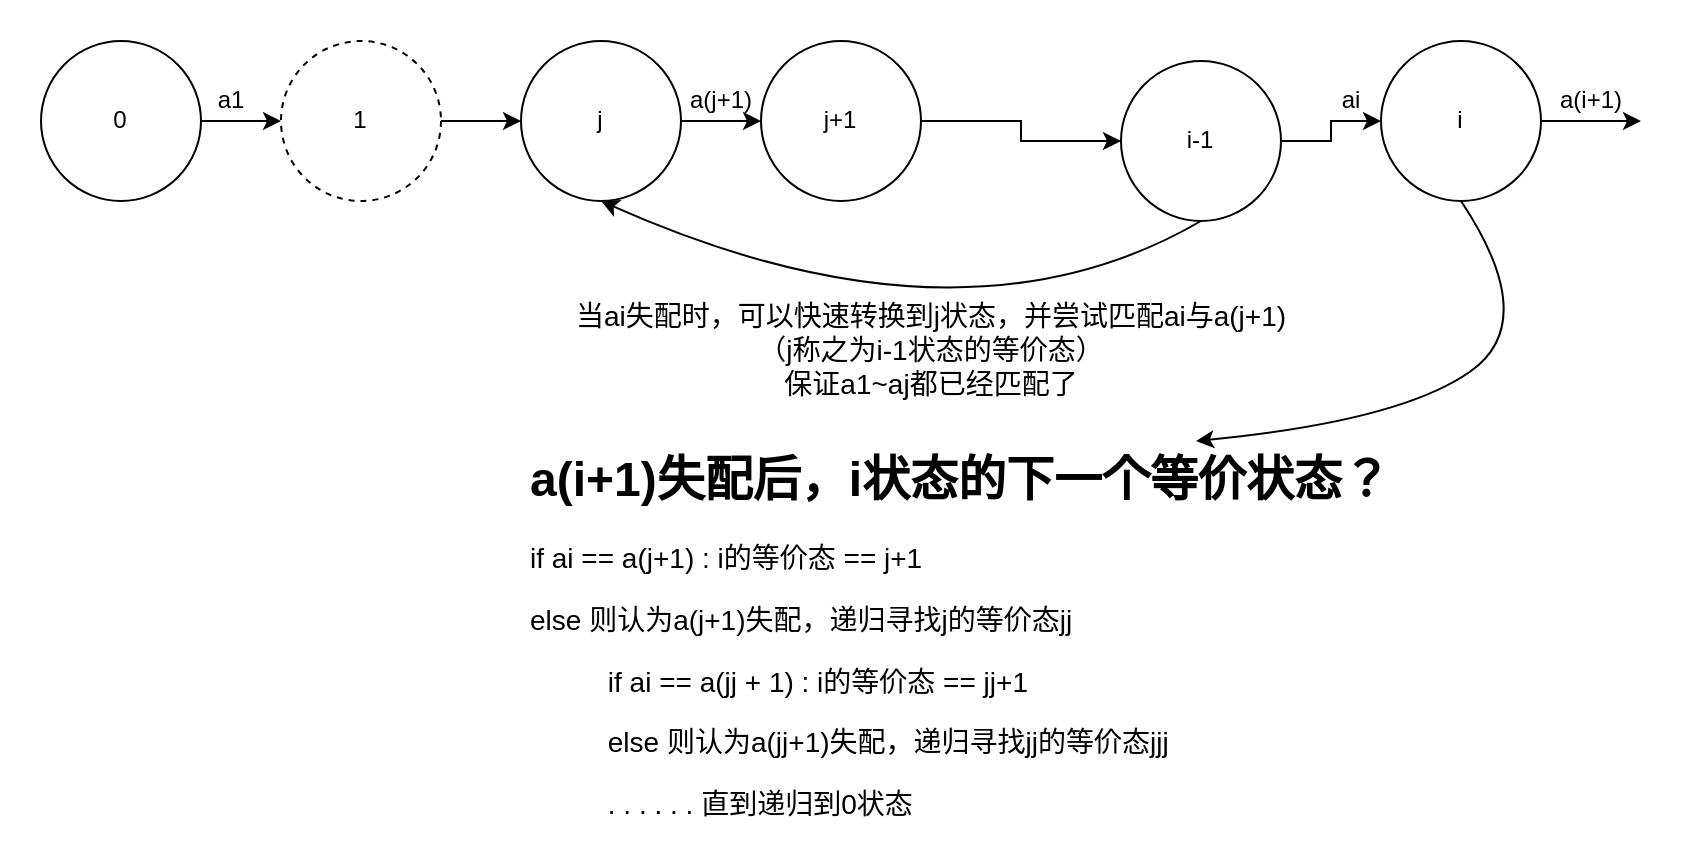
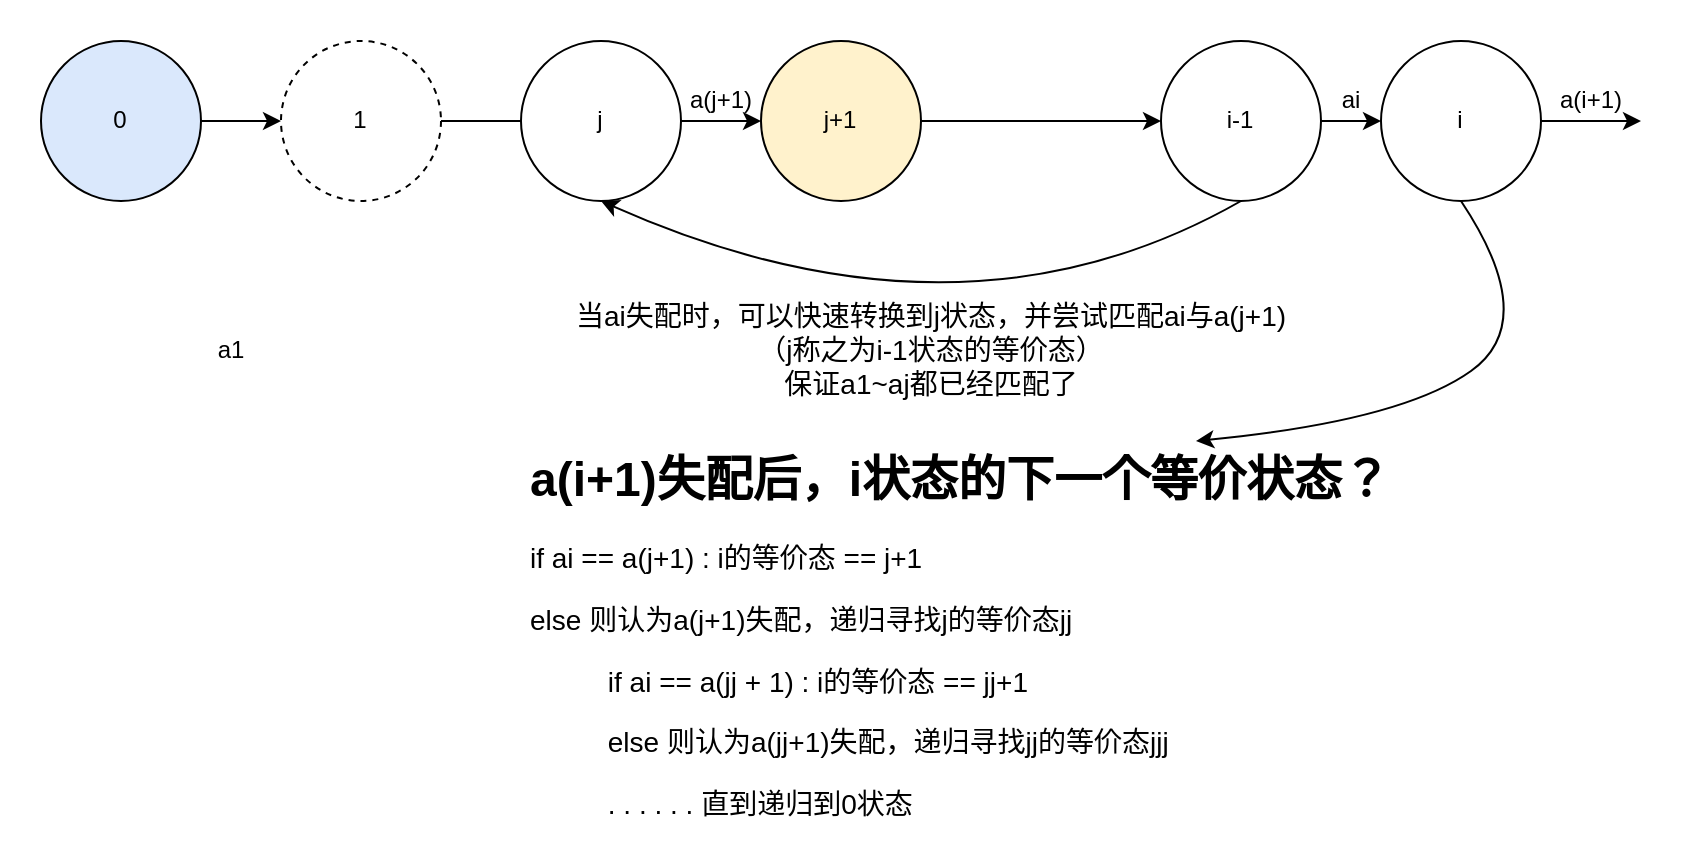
(231, 101) -> (231, 351)
(121, 121) -> (121, 121)
(506, 121) -> (511, 121)
(841, 121) -> (841, 121)
(1201, 141) -> (1241, 121)
